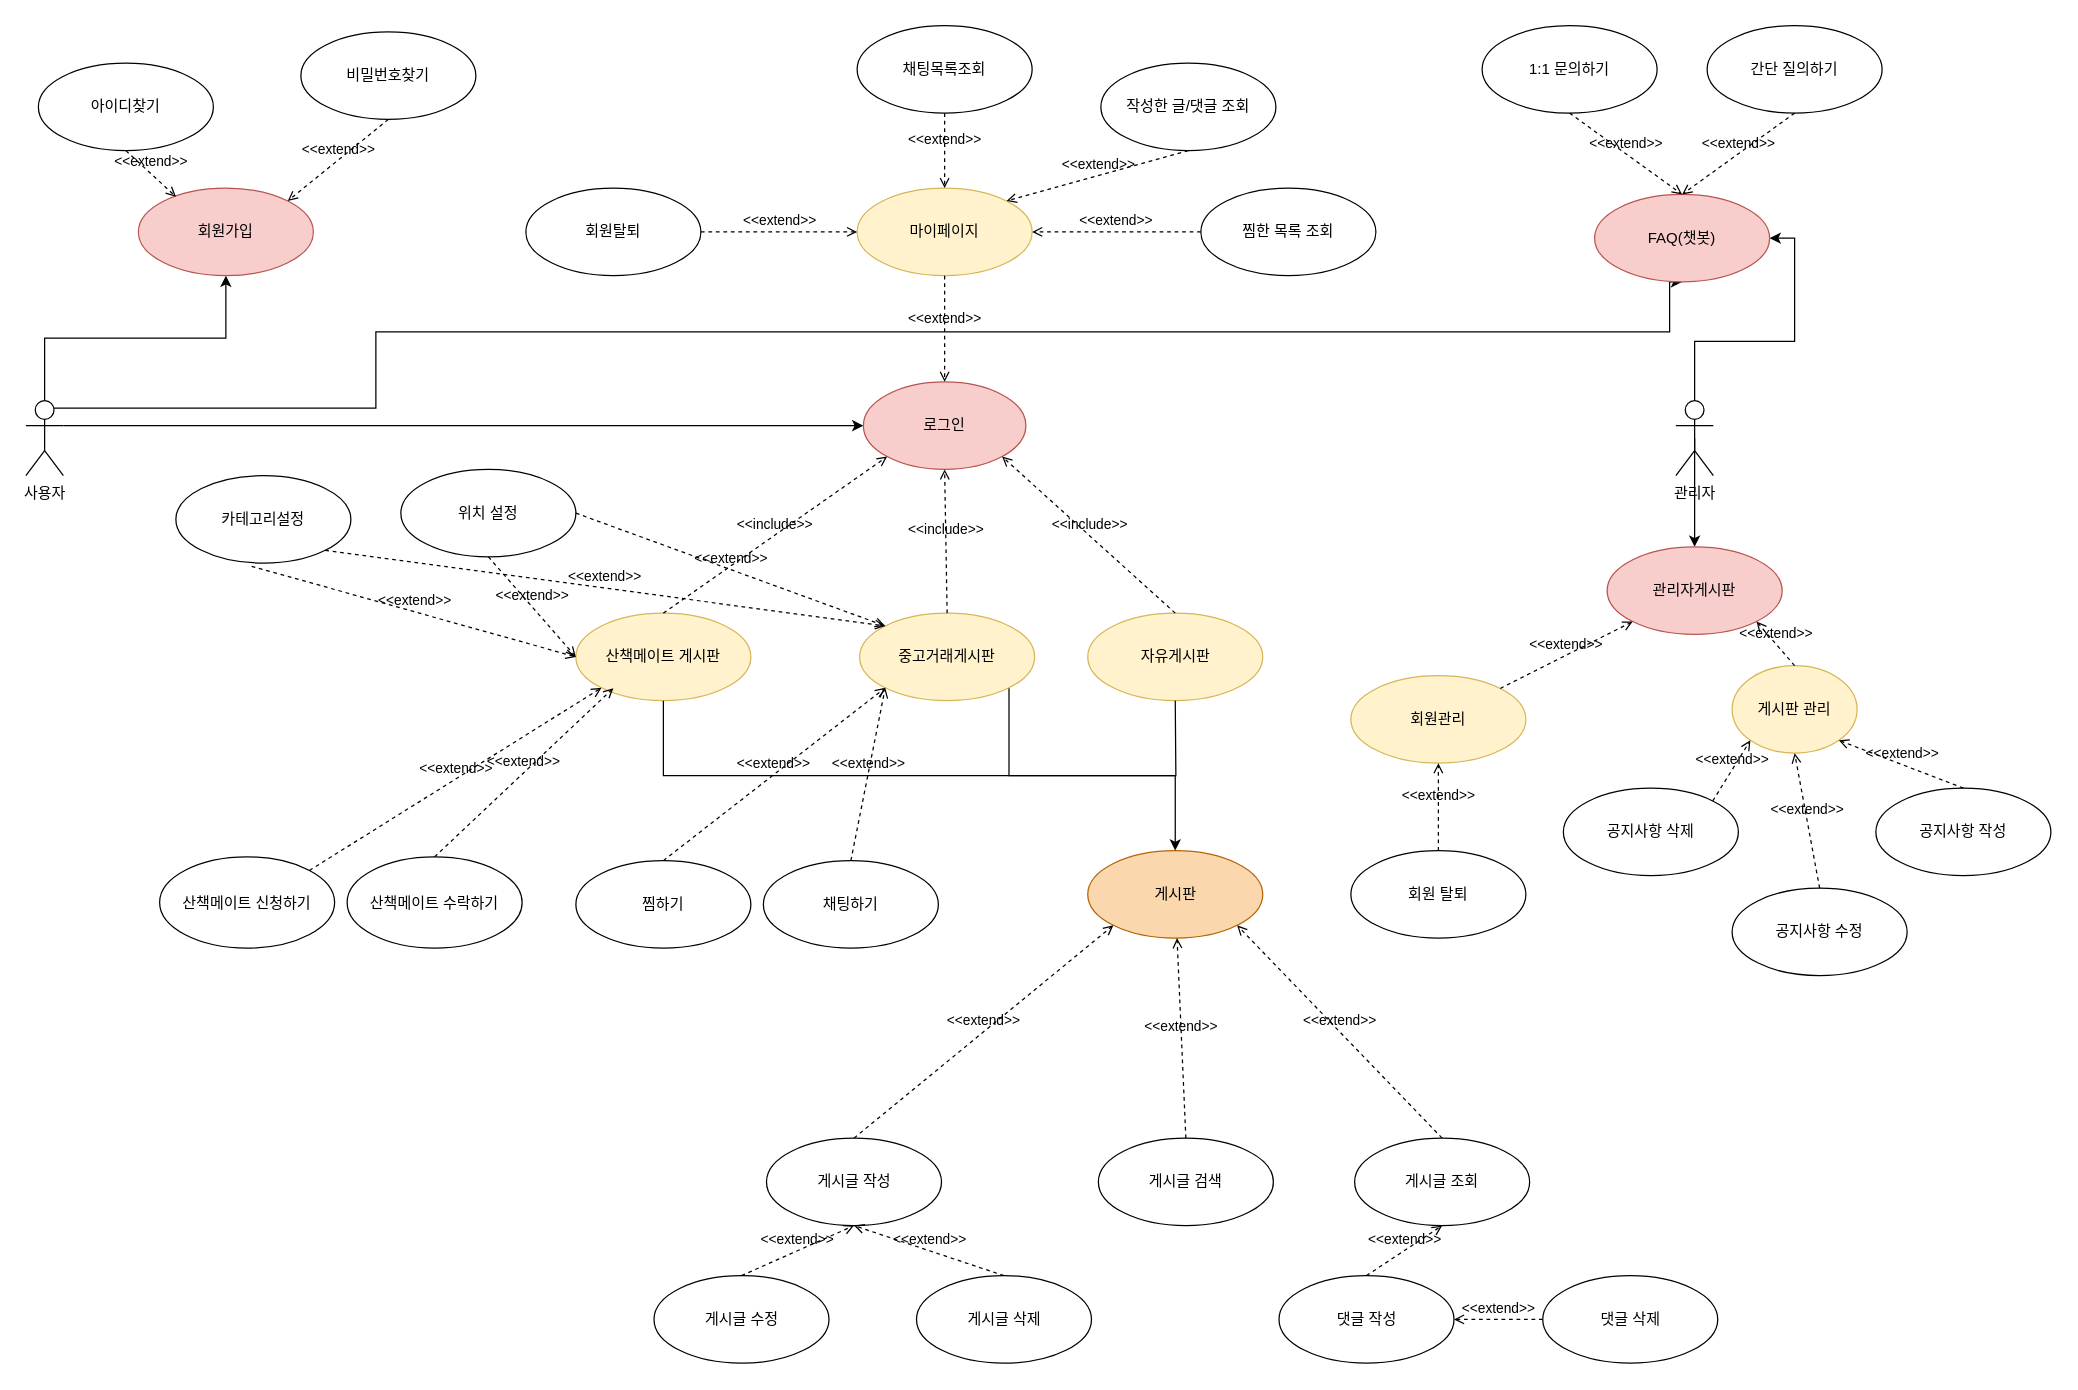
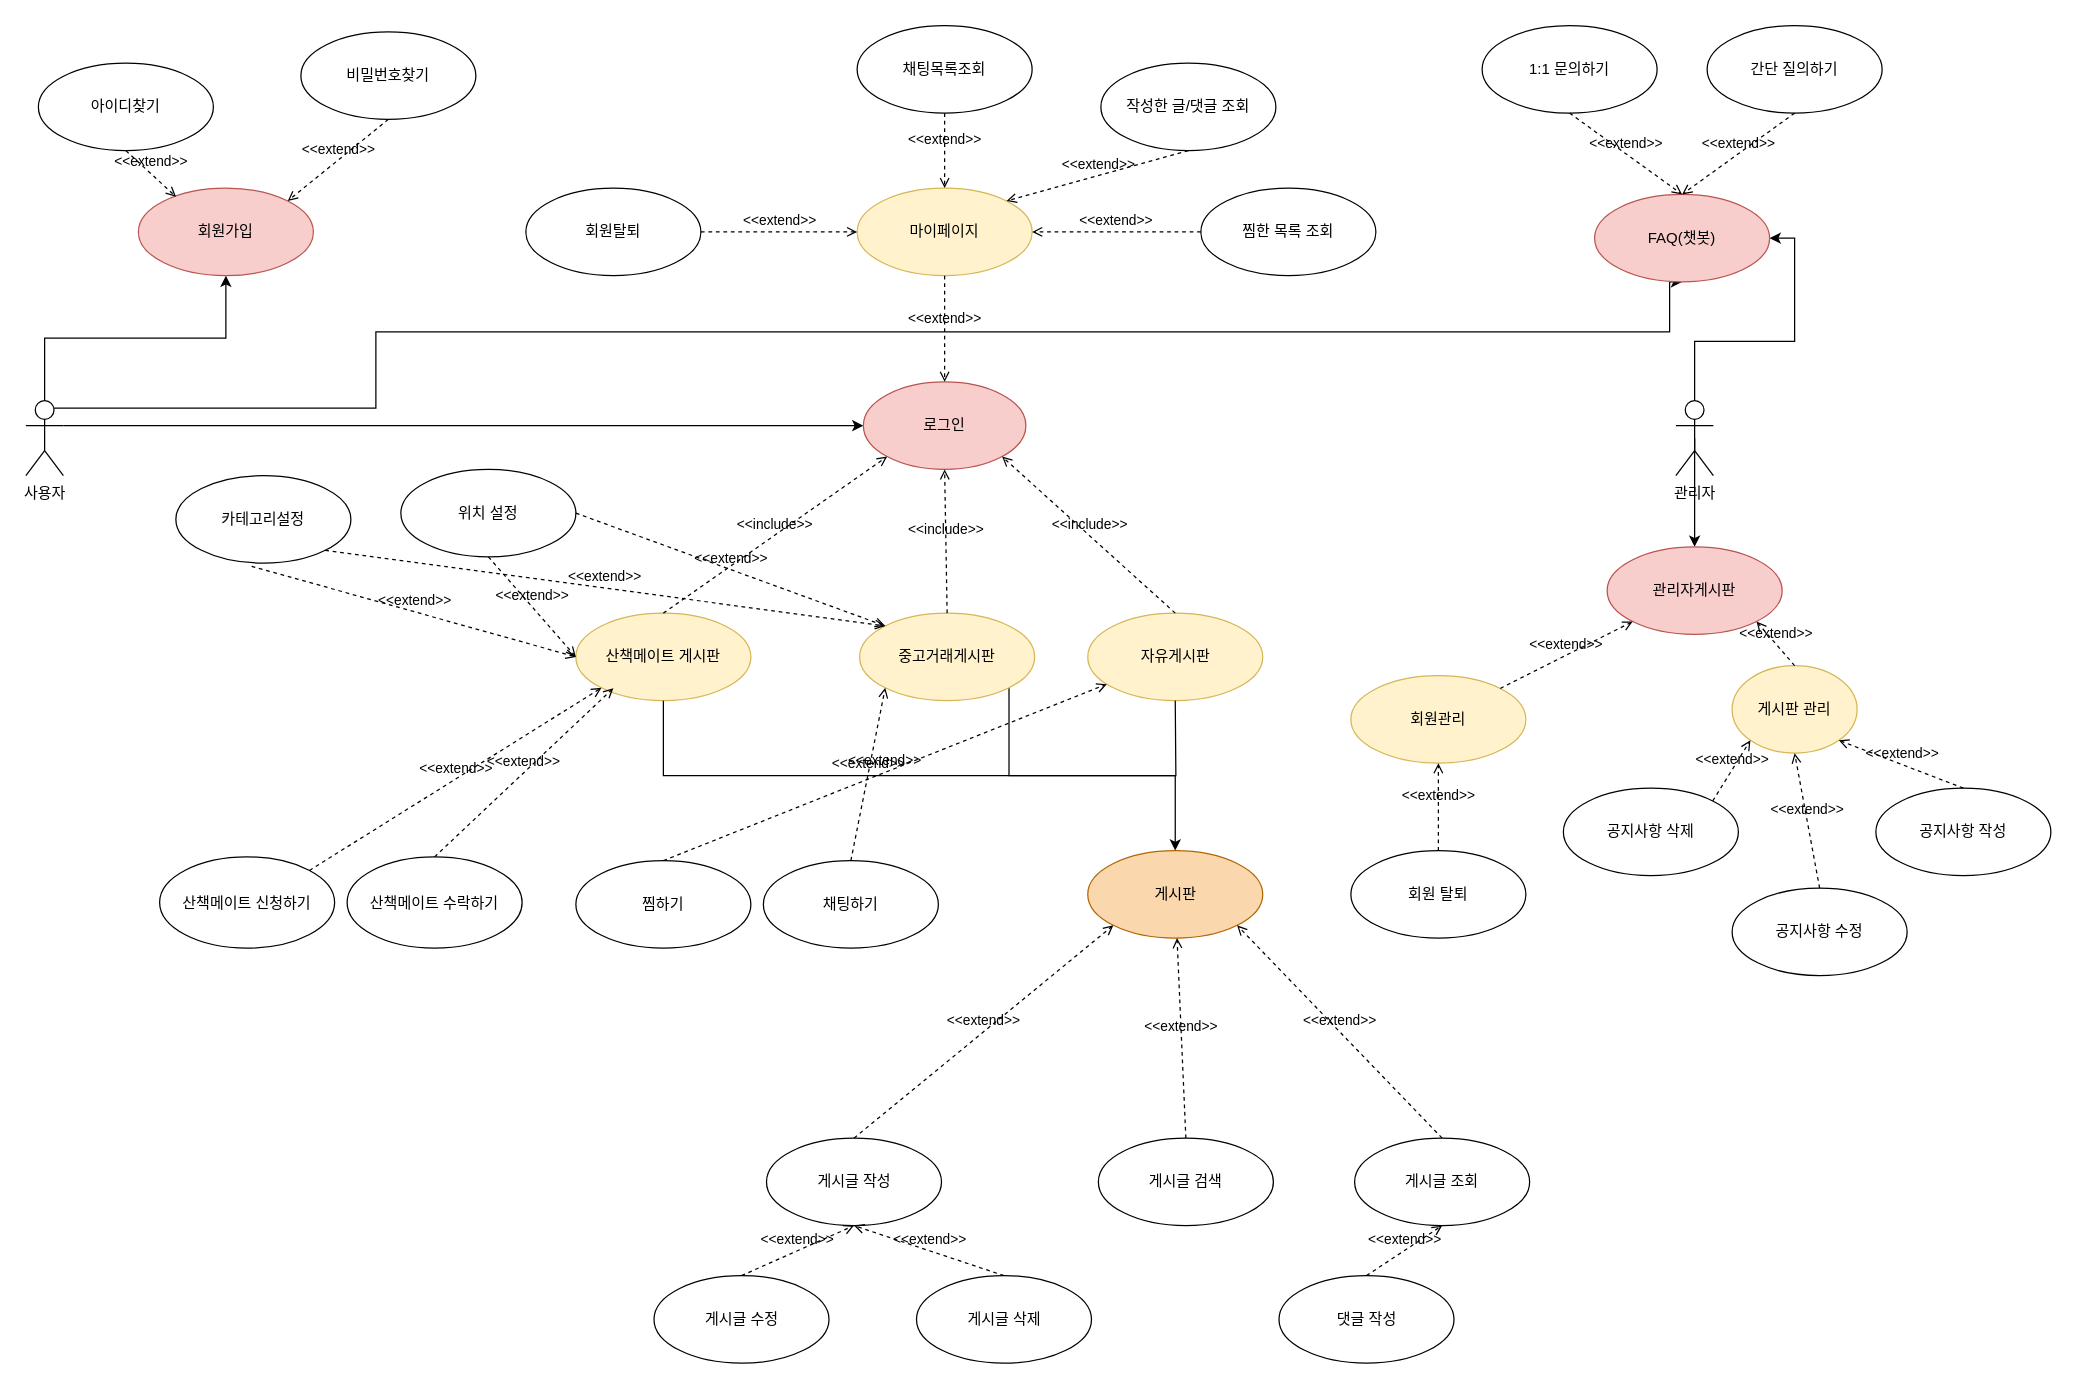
(770, 778) -> (993, 729)
(1500, 1319) -> none
(1630, 1319) -> none
